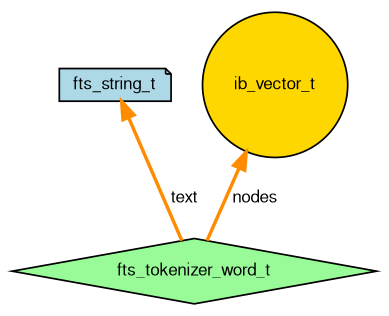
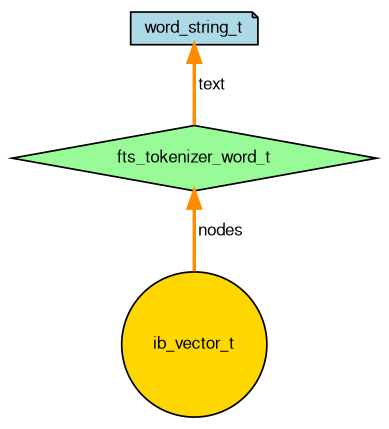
(115, 85) -> (194, 28)
(223, 204) -> (194, 240)
